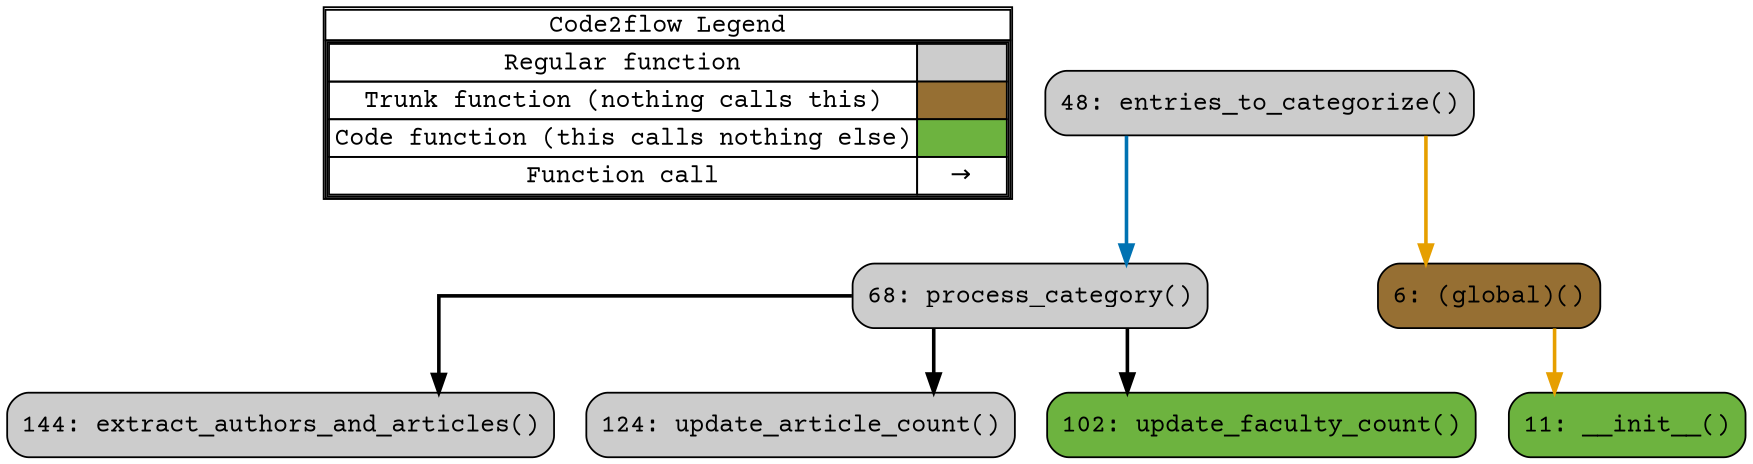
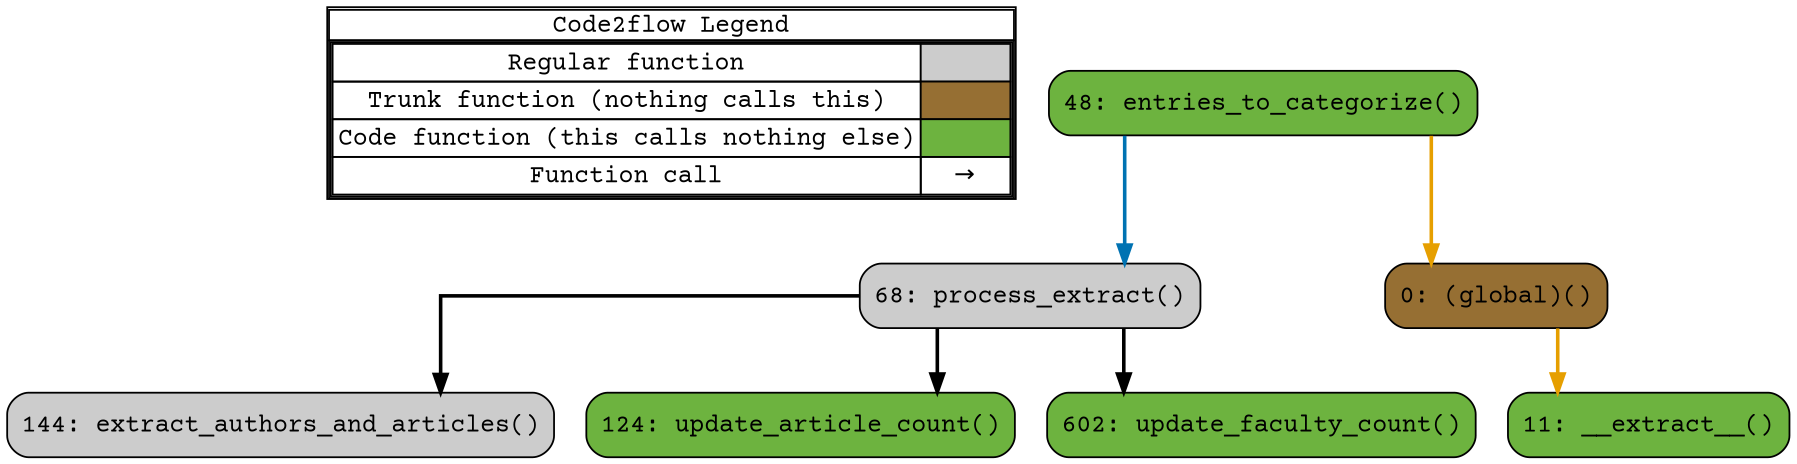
(1260, 103) -> (1263, 103)
(1030, 296) -> (1030, 296)
(1489, 296) -> (1496, 296)
(801, 425) -> (801, 425)
(1261, 425) -> (1261, 425)
(1627, 425) -> (1649, 425)
